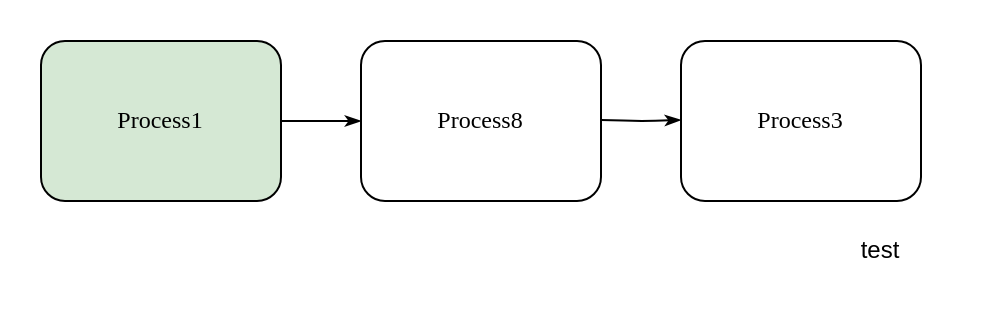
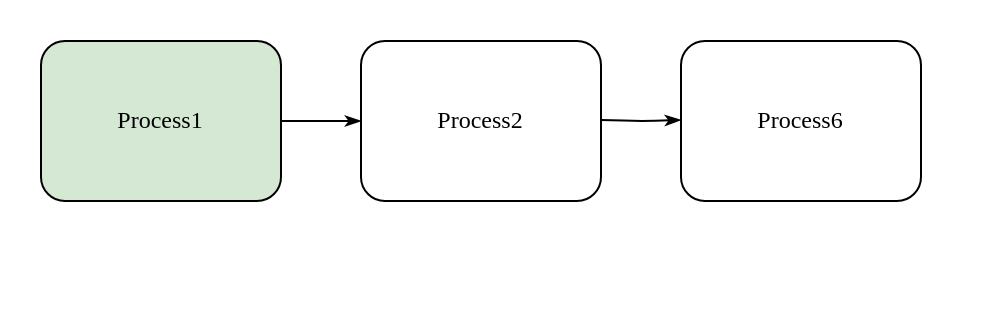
(481, 121) -> (481, 121)
(801, 121) -> (801, 121)
(881, 251) -> none
